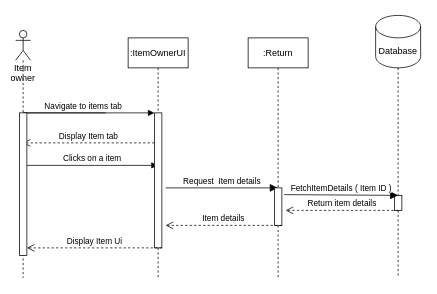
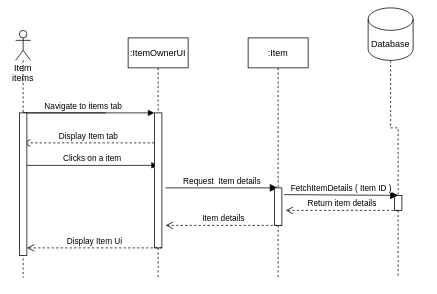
(398, 42) -> (390, 34)
(278, 53) -> (278, 53)
(23, 84) -> (23, 84)
